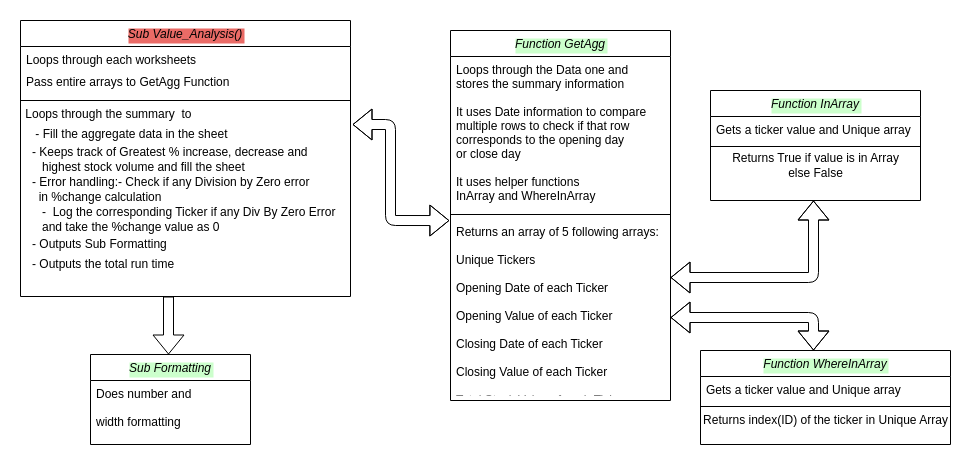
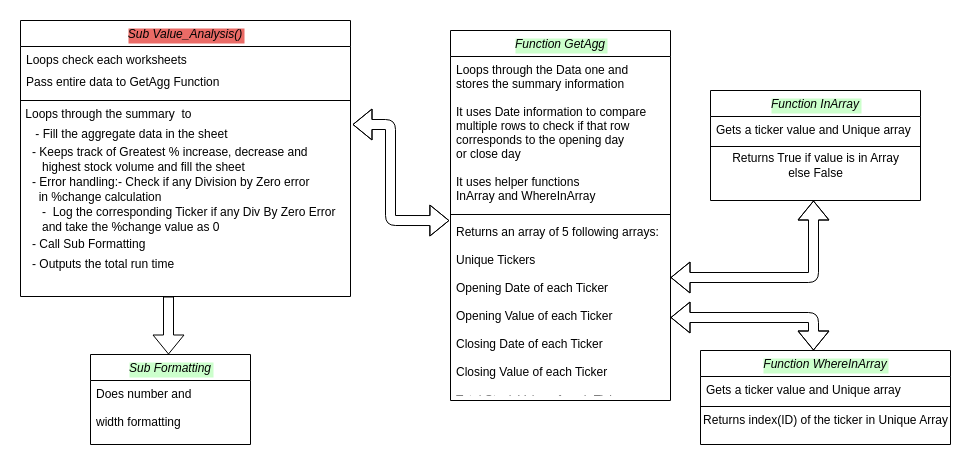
(119, 60) -> (112, 60)
(139, 82) -> (133, 82)
(97, 245) -> (84, 245)
